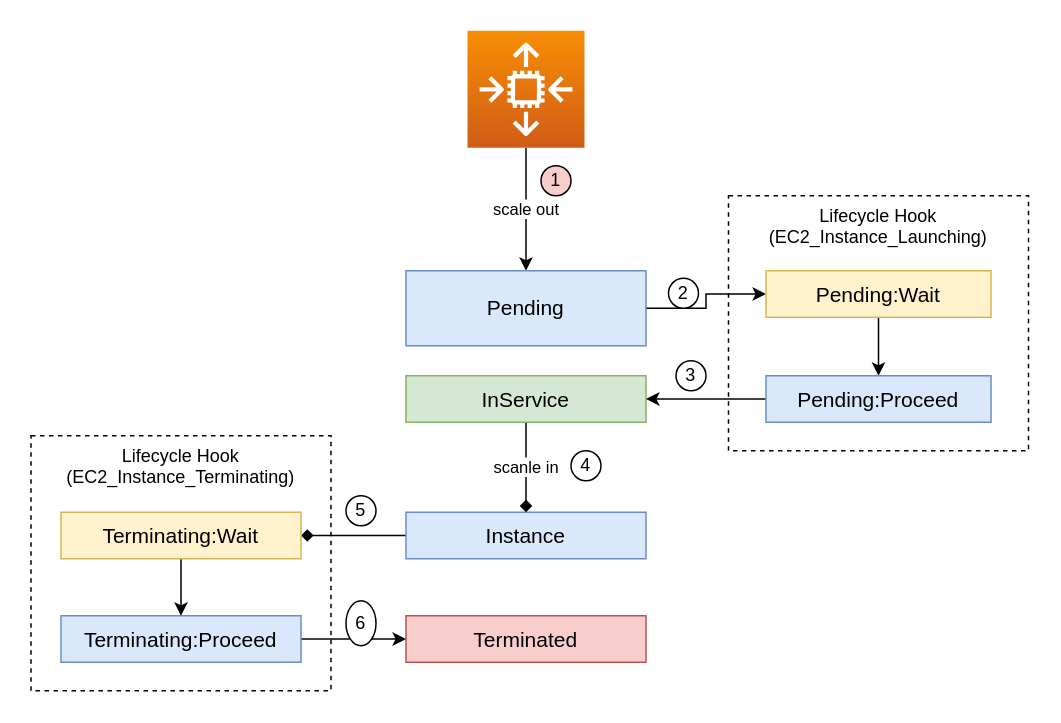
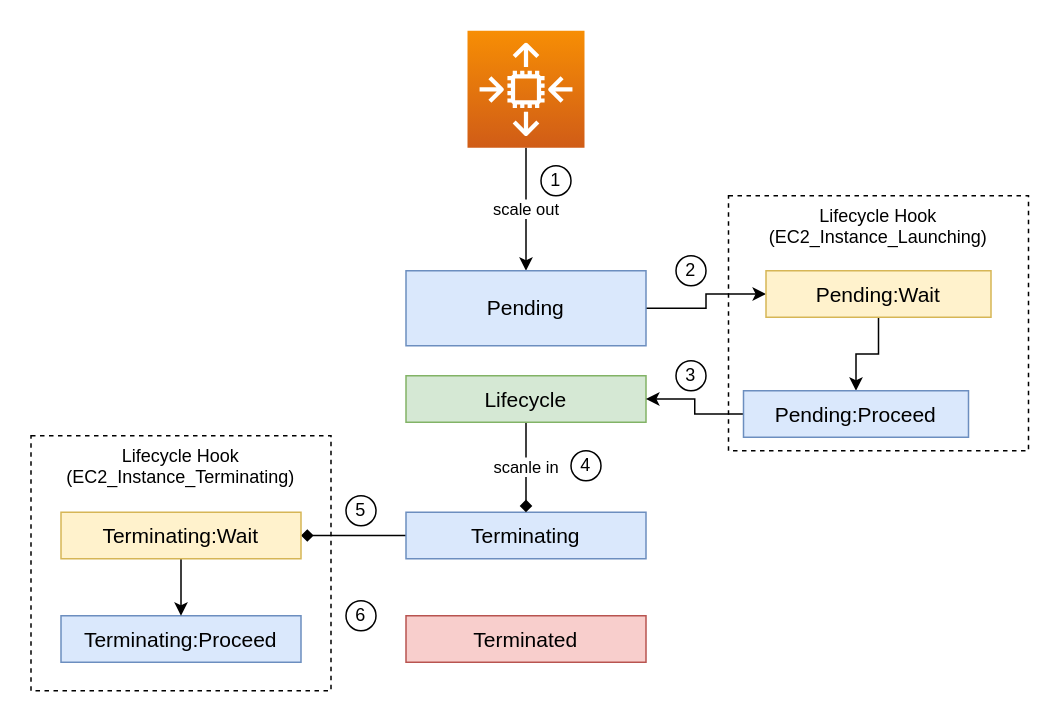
(556, 181) -> (556, 181)
(683, 293) -> (691, 271)
(878, 399) -> (856, 414)
(526, 400) -> (526, 400)
(526, 536) -> (526, 536)
(361, 623) -> (361, 616)
(327, 639) -> none
